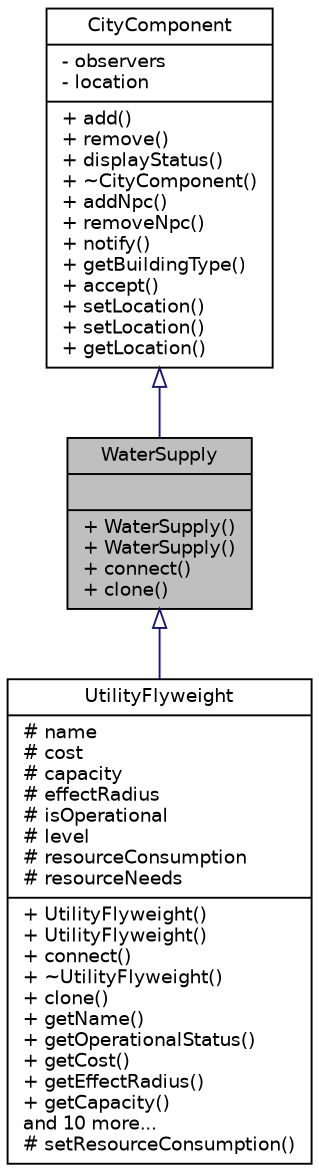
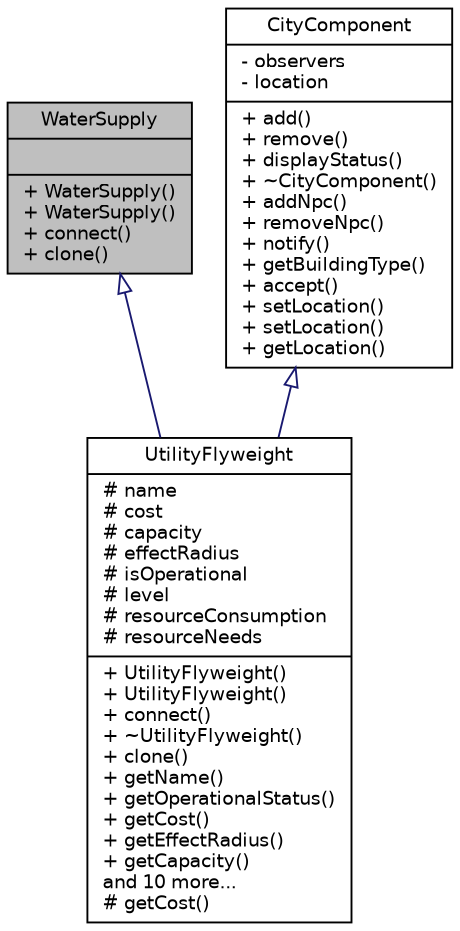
(160, 412) -> (285, 412)
(160, 1145) -> (157, 903)
